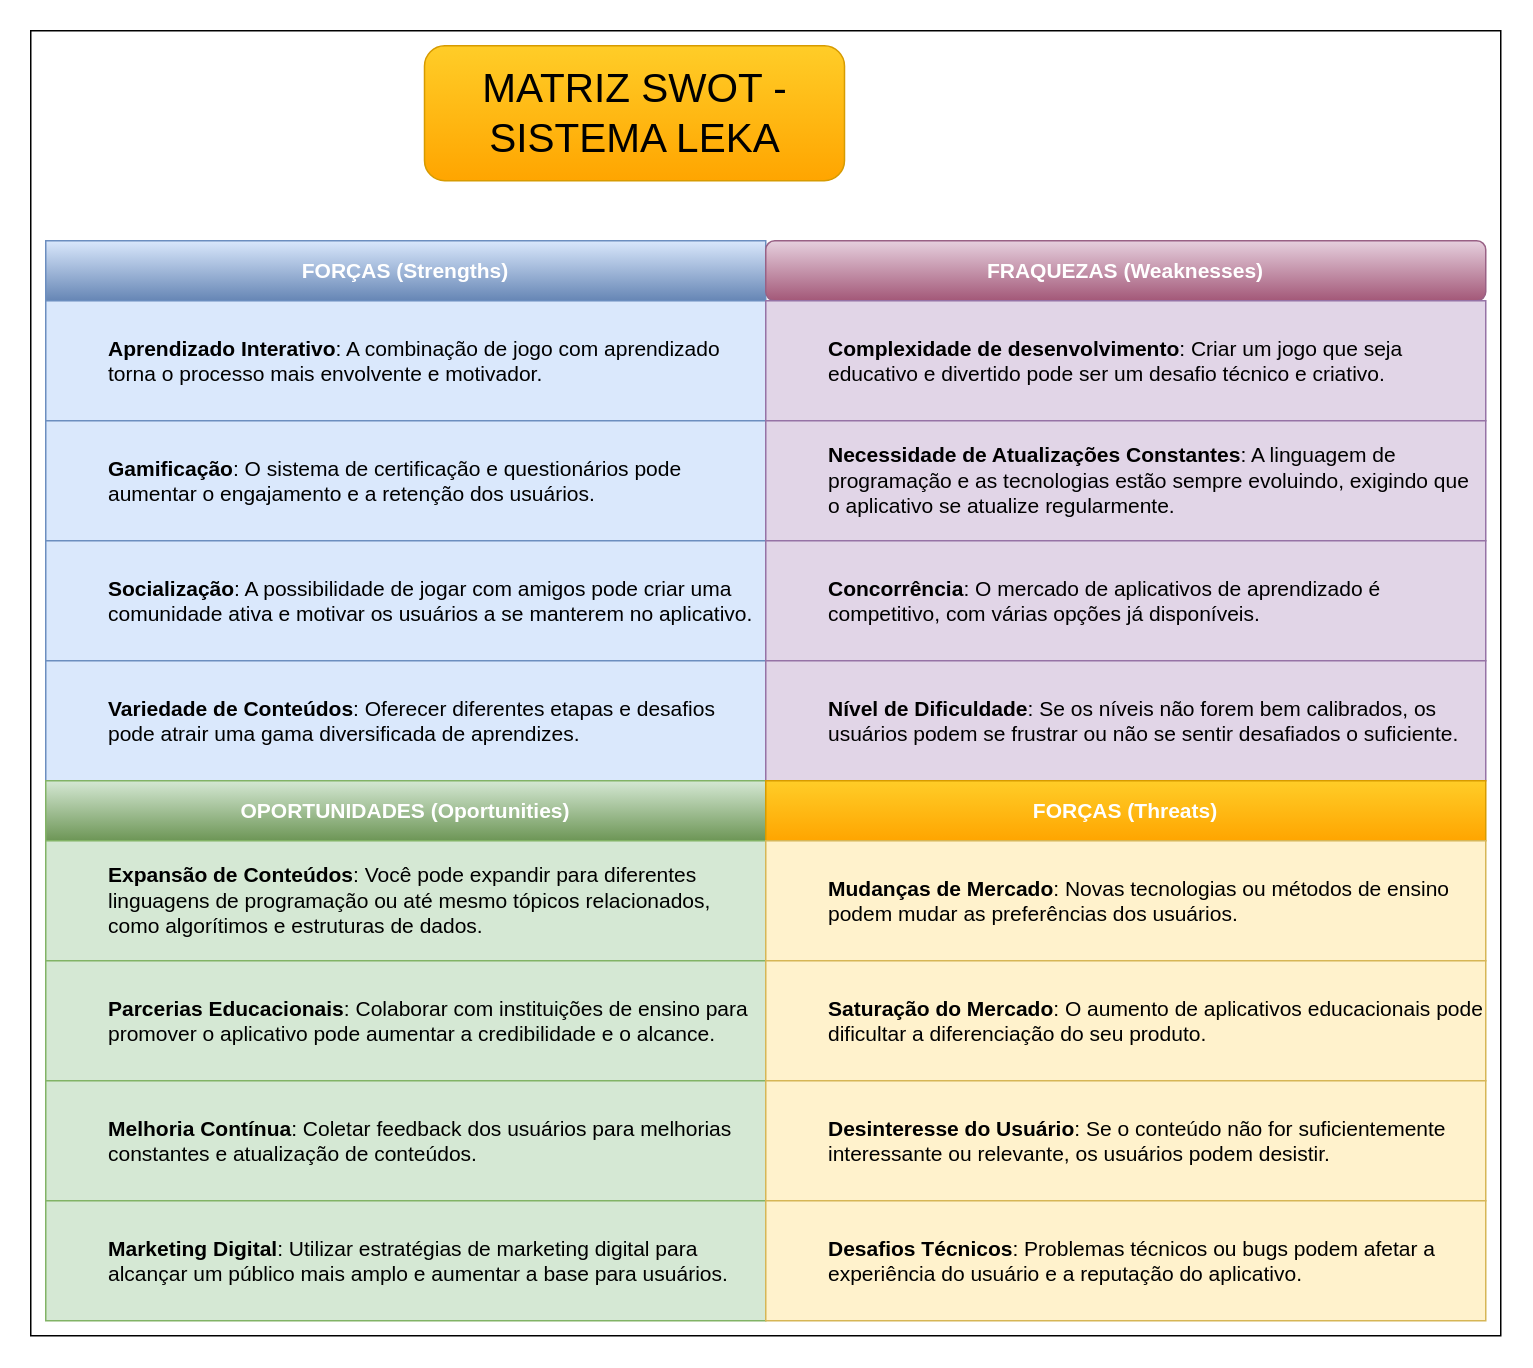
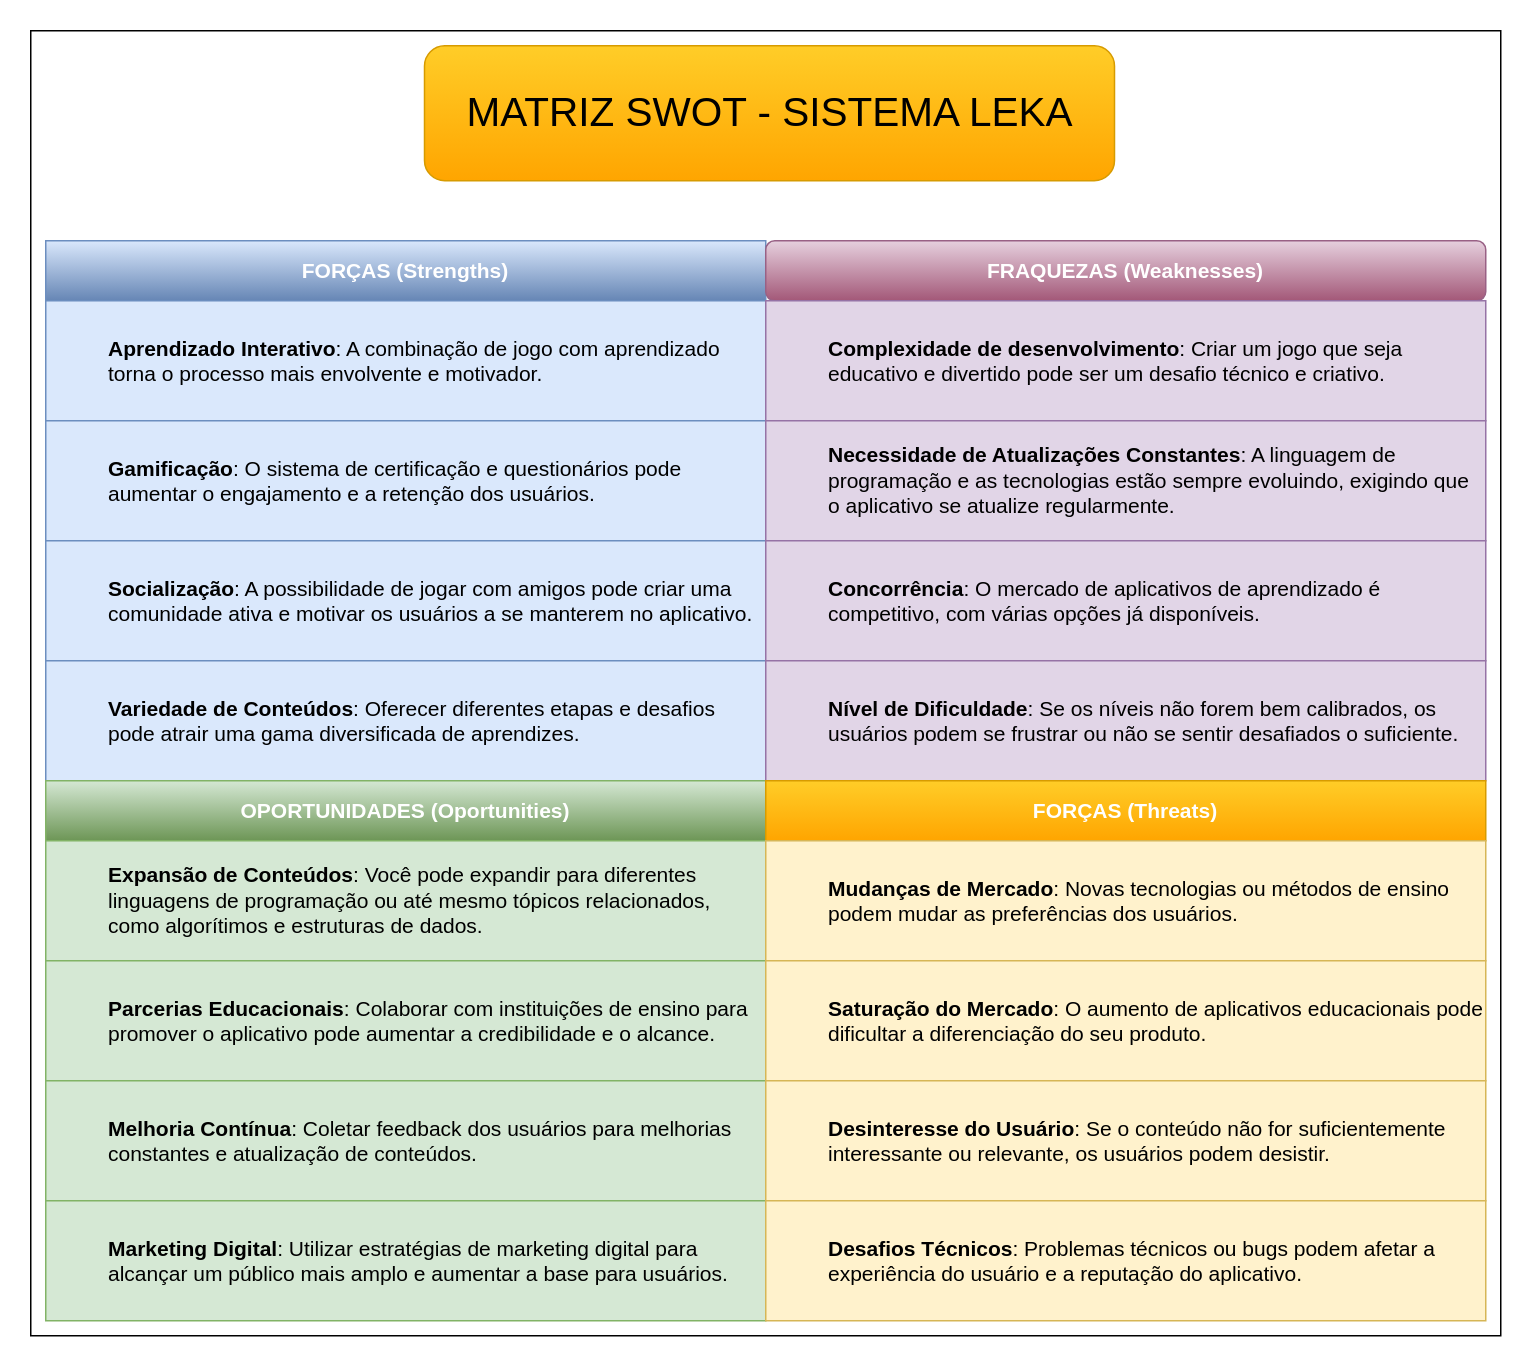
(635, 113) -> (770, 113)
